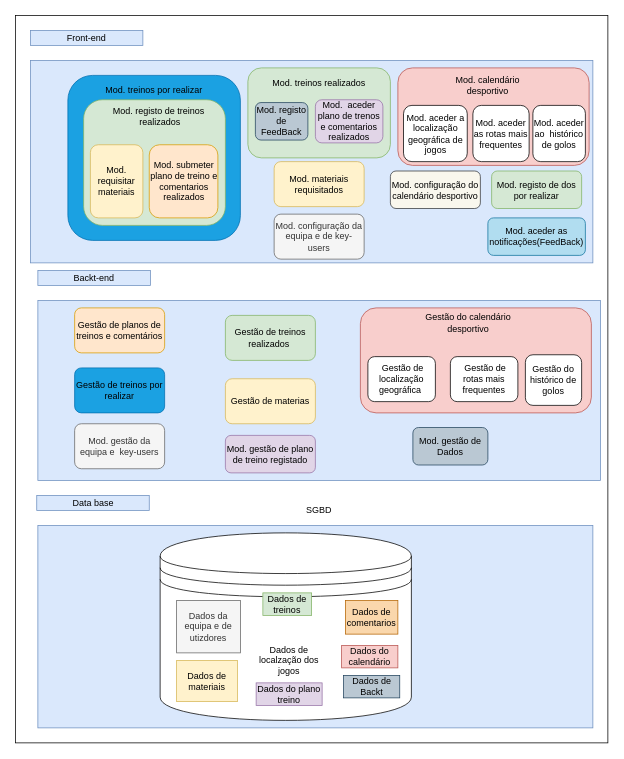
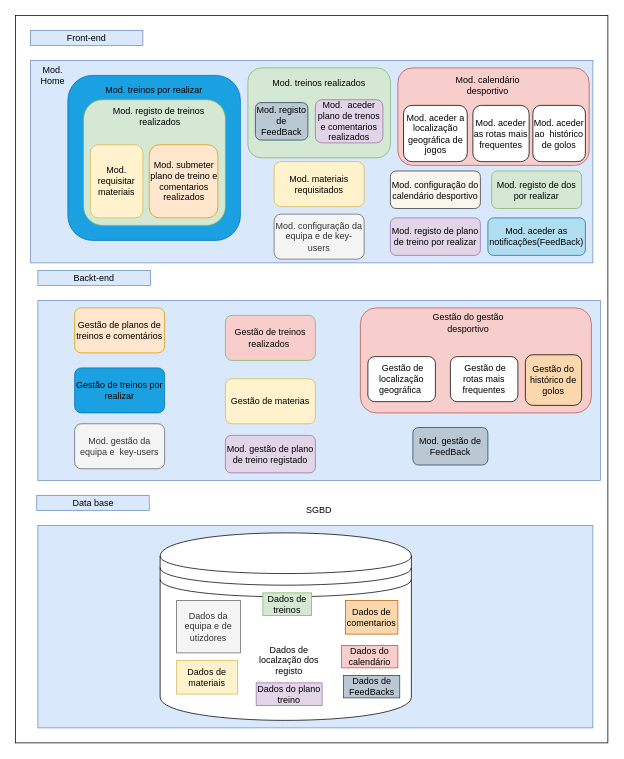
none -> (53, 75)
none -> (435, 237)
(468, 323) -> (468, 323)
(270, 338) -> (270, 338)
(554, 380) -> (554, 380)
(450, 447) -> (450, 447)
(289, 660) -> (289, 660)
(207, 681) -> (207, 677)
(372, 687) -> (372, 687)
